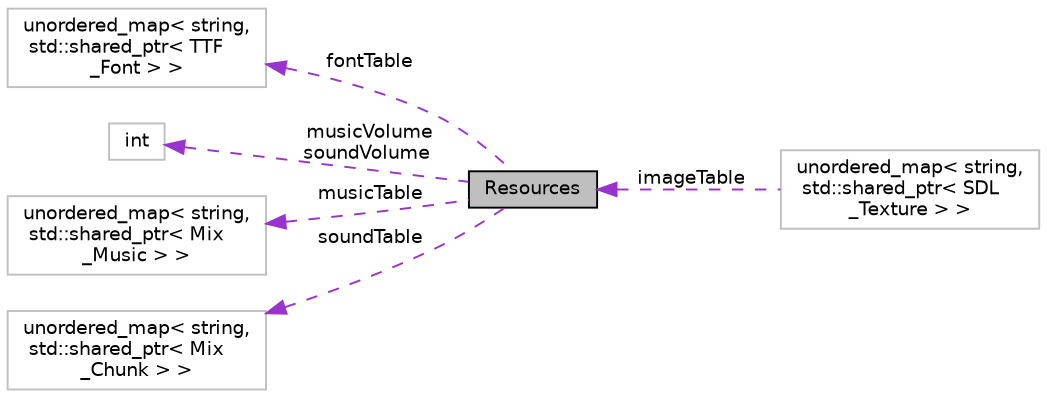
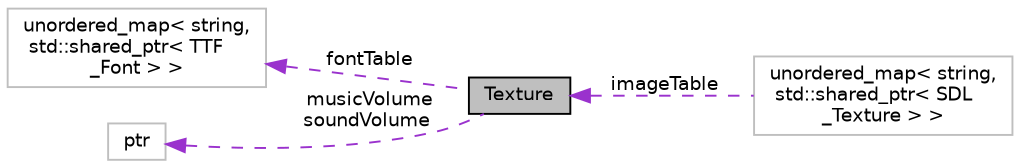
(137, 142) -> (137, 142)
(533, 189) -> (520, 96)
(137, 235) -> none
(137, 350) -> none
